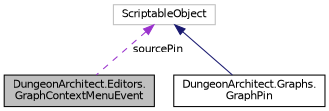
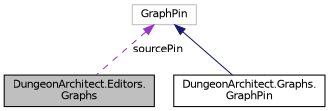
(164, 15) -> (164, 15)
(79, 91) -> (79, 91)
